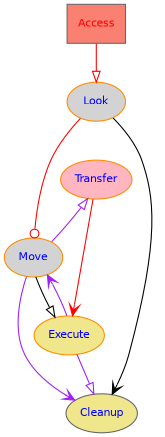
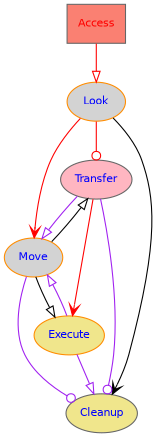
none -> (96, 136)
(47, 169) -> (47, 169)
(96, 180) -> (96, 180)
none -> (63, 213)
(67, 225) -> (67, 225)
none -> (114, 292)
(60, 300) -> (60, 300)
(21, 345) -> (21, 345)
